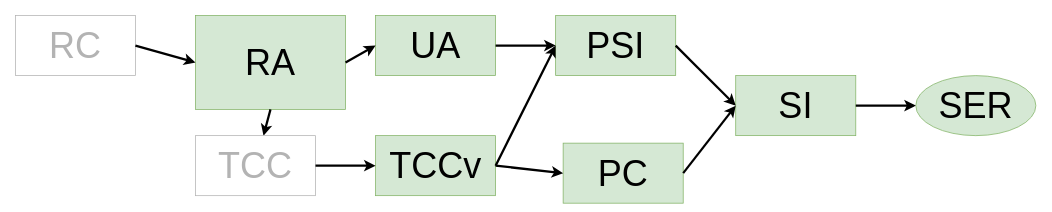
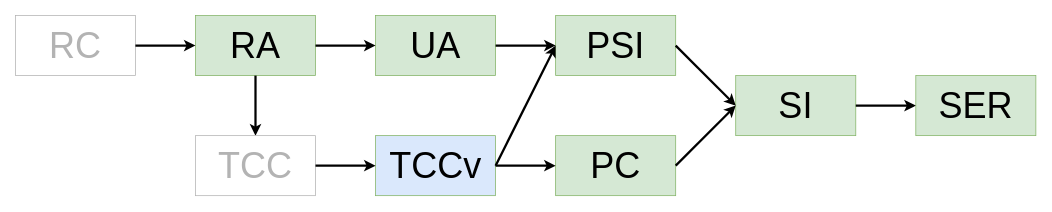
(270, 62) -> (255, 45)
(975, 105) -> (975, 105)
(435, 165) -> (435, 165)
(623, 173) -> (615, 165)
